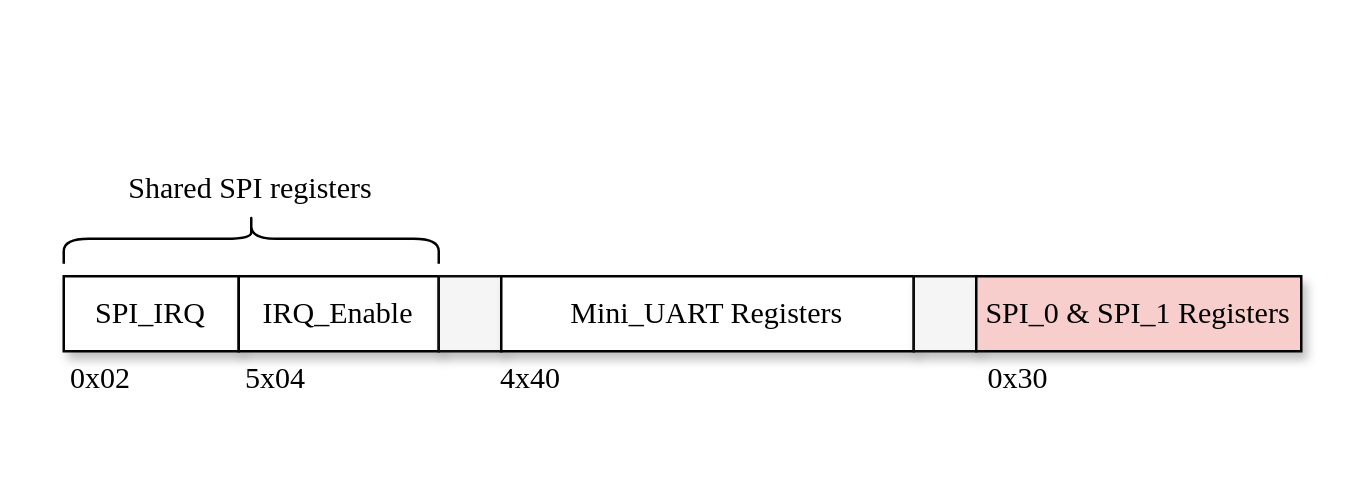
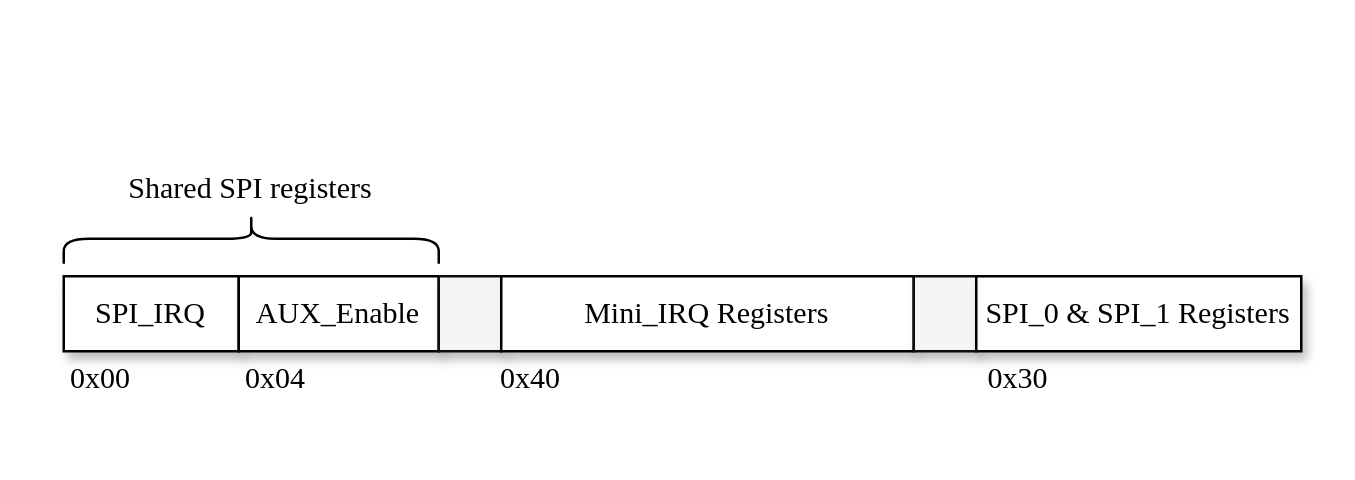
(339, 314) -> (339, 314)
(708, 314) -> (708, 314)
(1139, 314) -> (1139, 314)
(101, 379) -> (101, 379)
(276, 379) -> (276, 379)
(531, 379) -> (531, 379)
